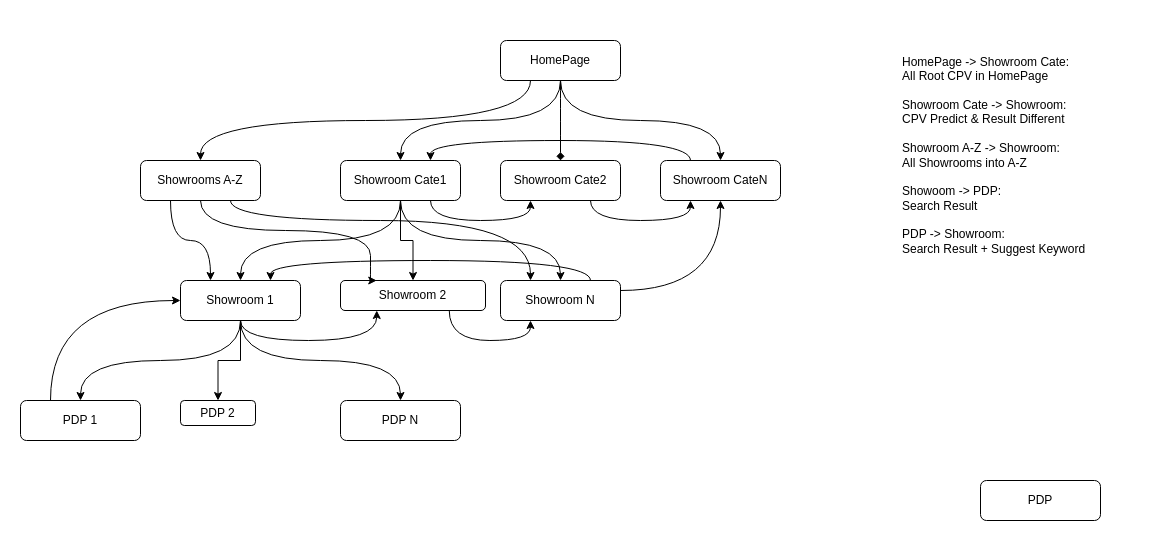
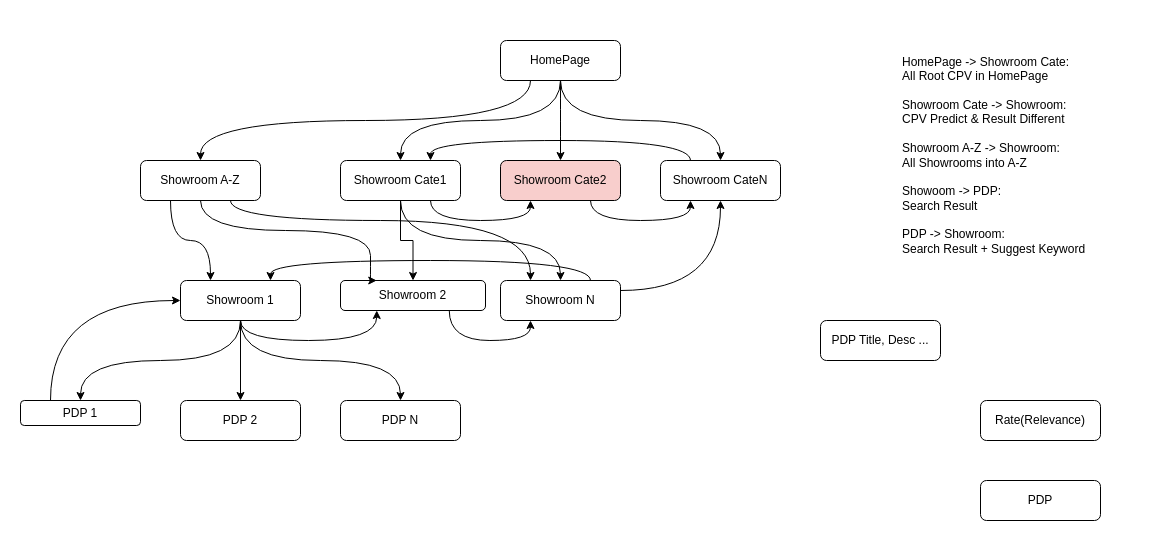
(561, 152) -> (561, 152)
(201, 181) -> (201, 181)
(561, 181) -> (561, 181)
(316, 241) -> none
none -> (881, 341)
(218, 413) -> (241, 421)
(81, 421) -> (81, 413)
none -> (1041, 421)
